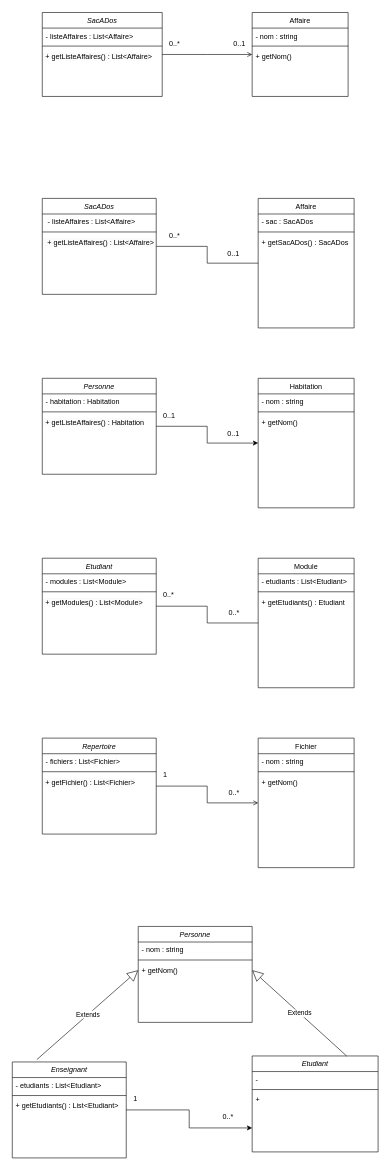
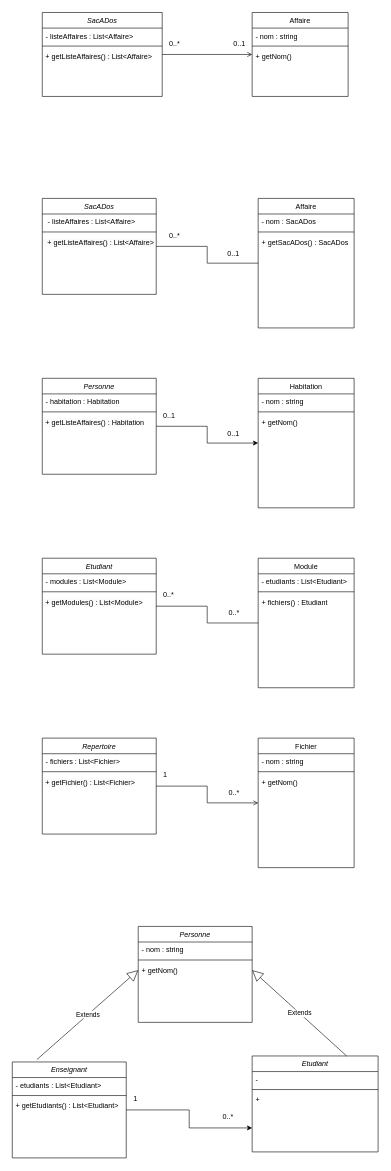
(288, 222) -> (288, 222)
(310, 602) -> (301, 602)
